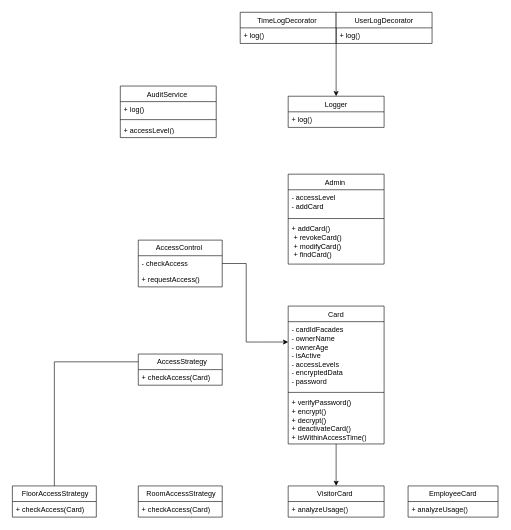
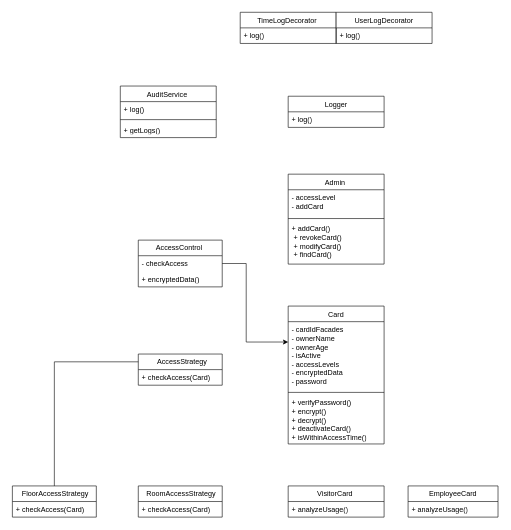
(336, 90) -> none
(152, 131) -> (145, 131)
(175, 280) -> (175, 280)
(336, 480) -> none
